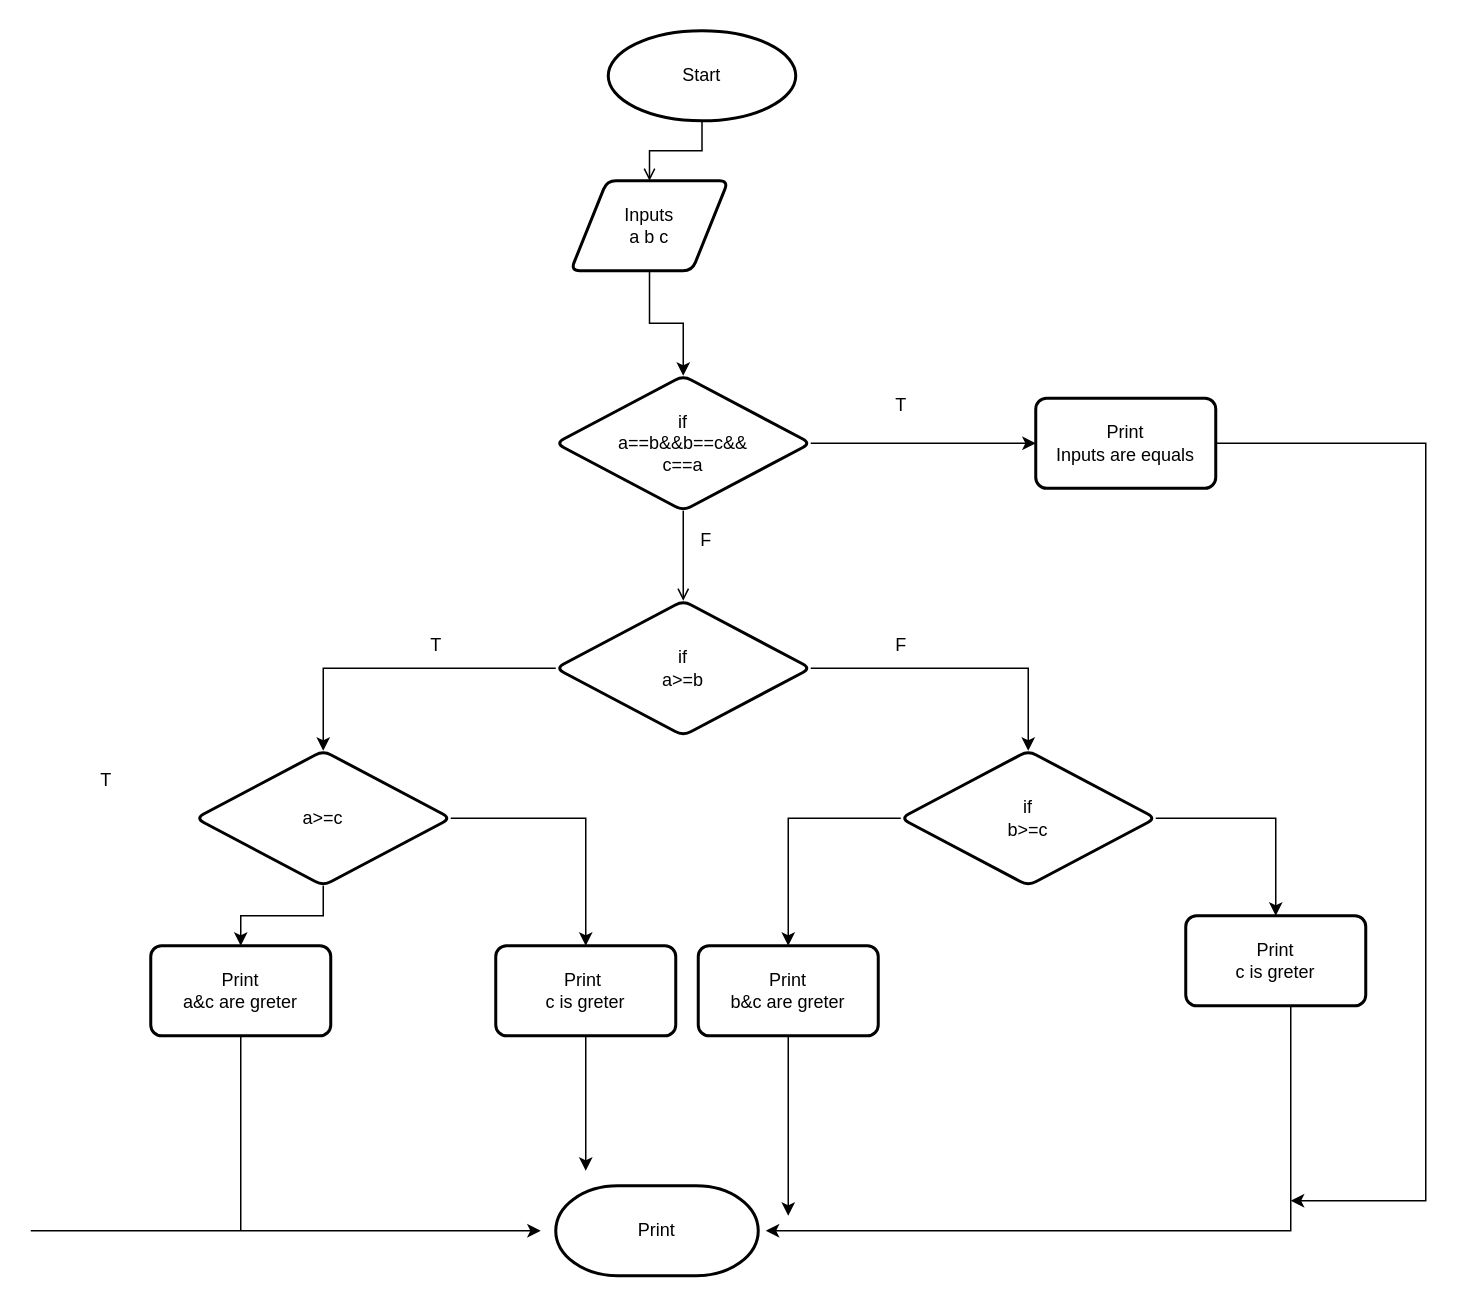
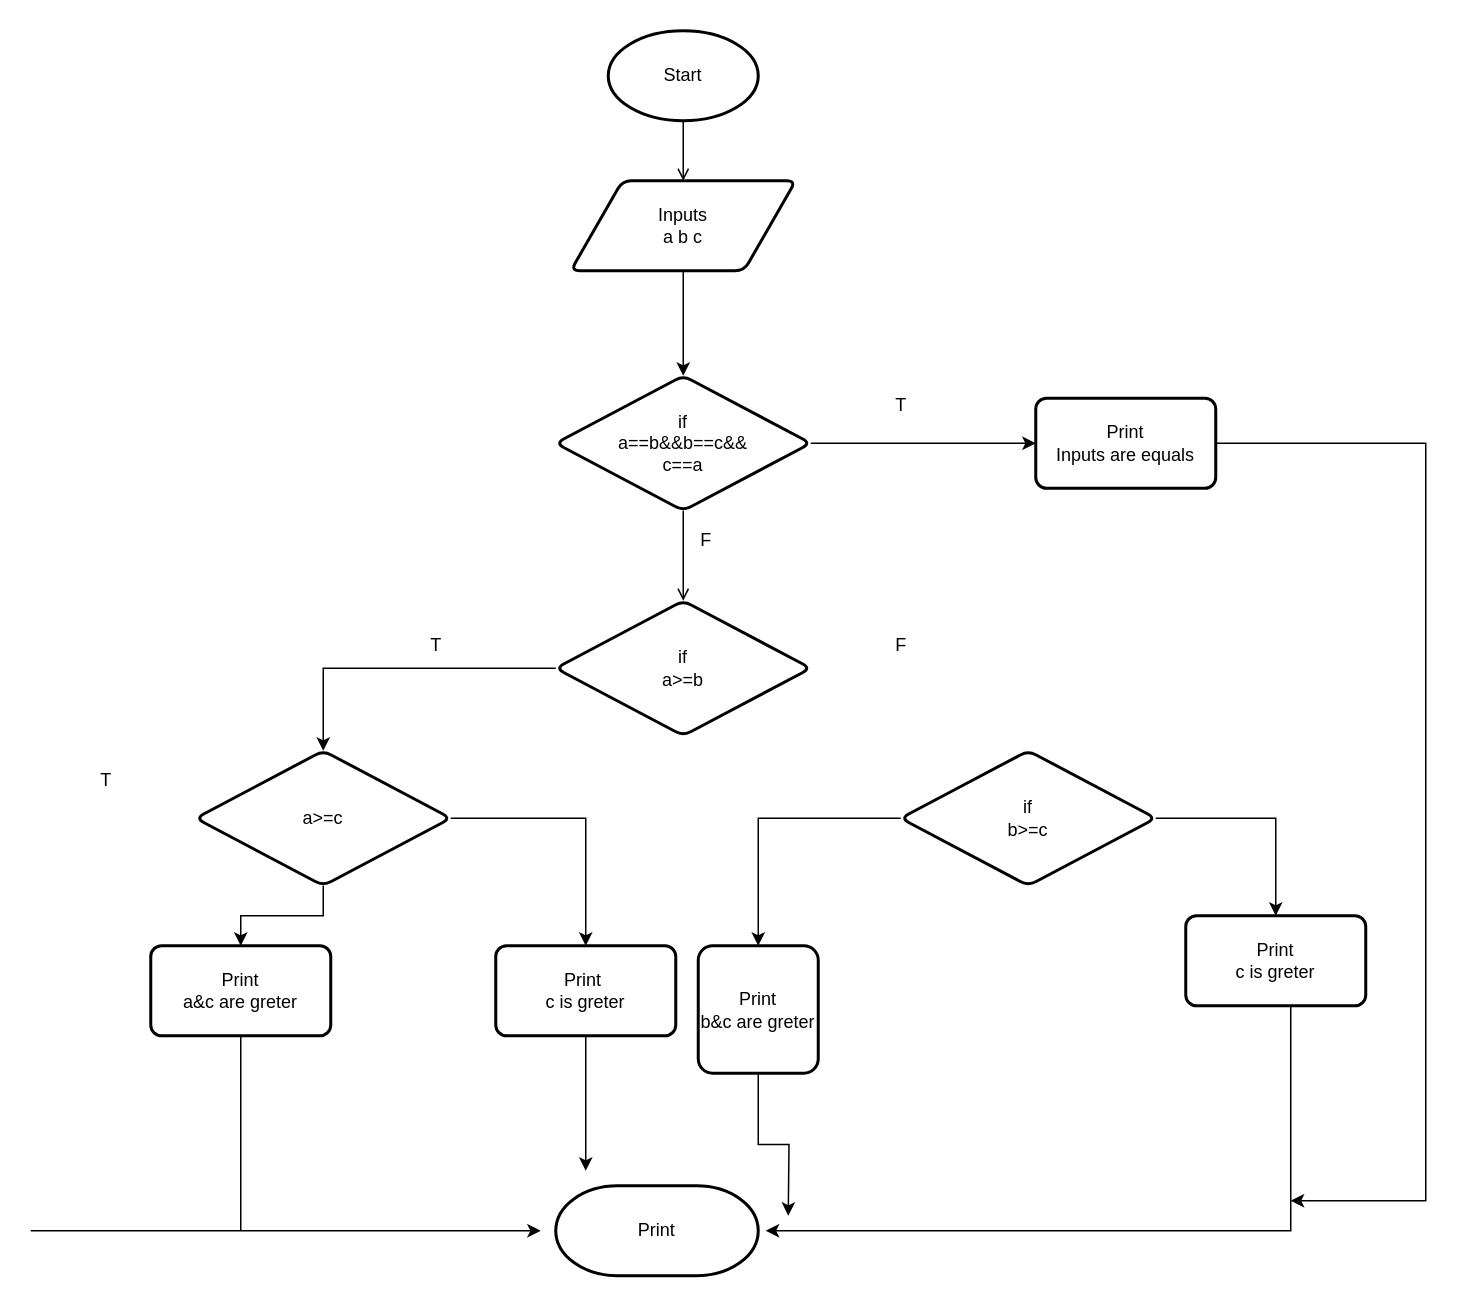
(702, 76) -> (683, 76)
(650, 226) -> (683, 226)
(955, 668) -> none
(788, 991) -> (758, 1010)
